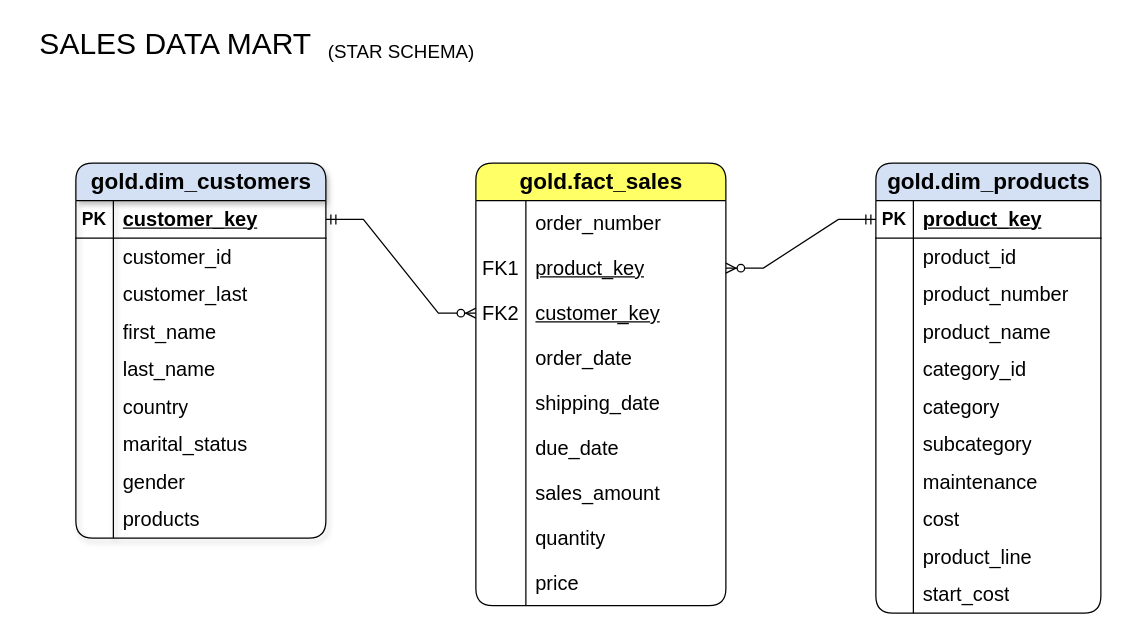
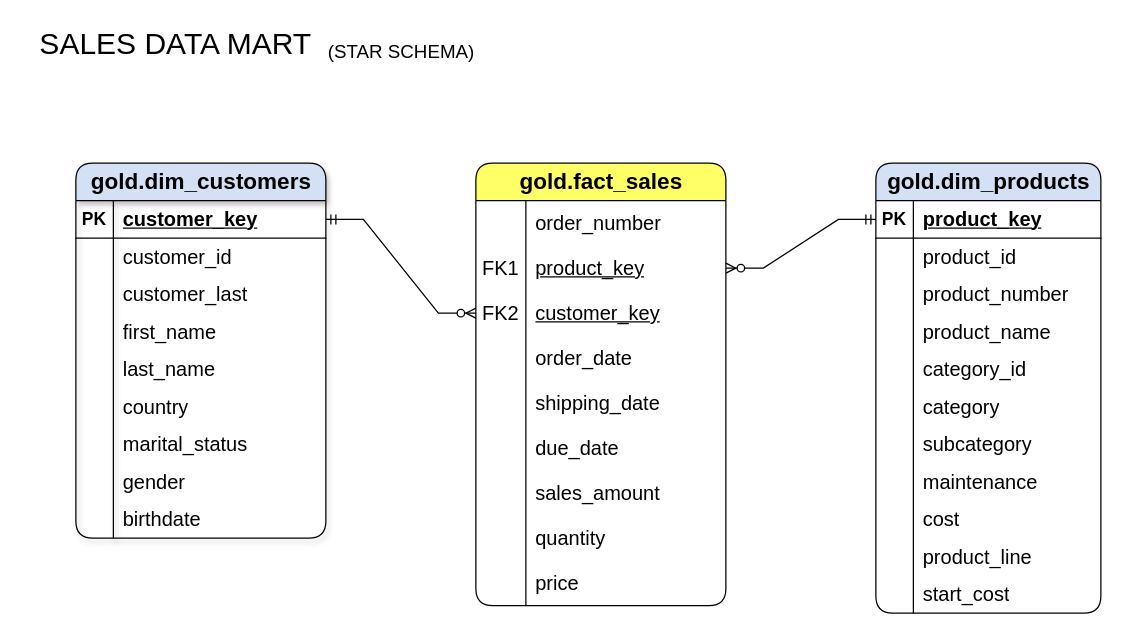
(168, 519) -> (171, 519)
